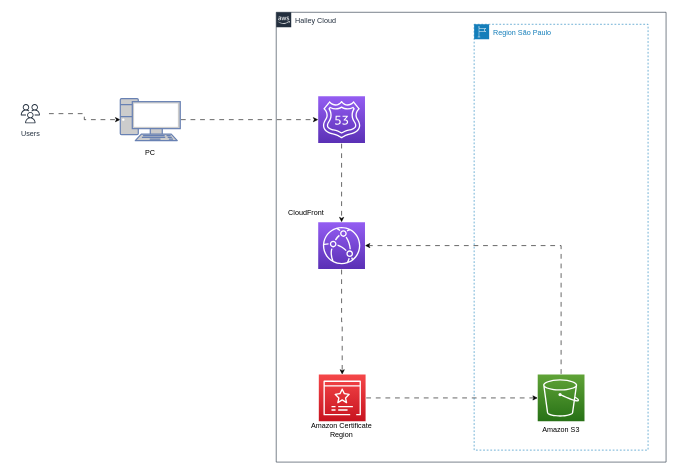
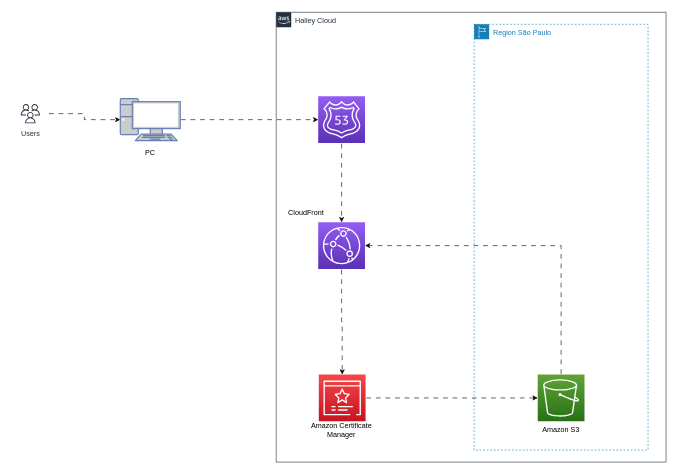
(342, 431) -> (342, 431)
